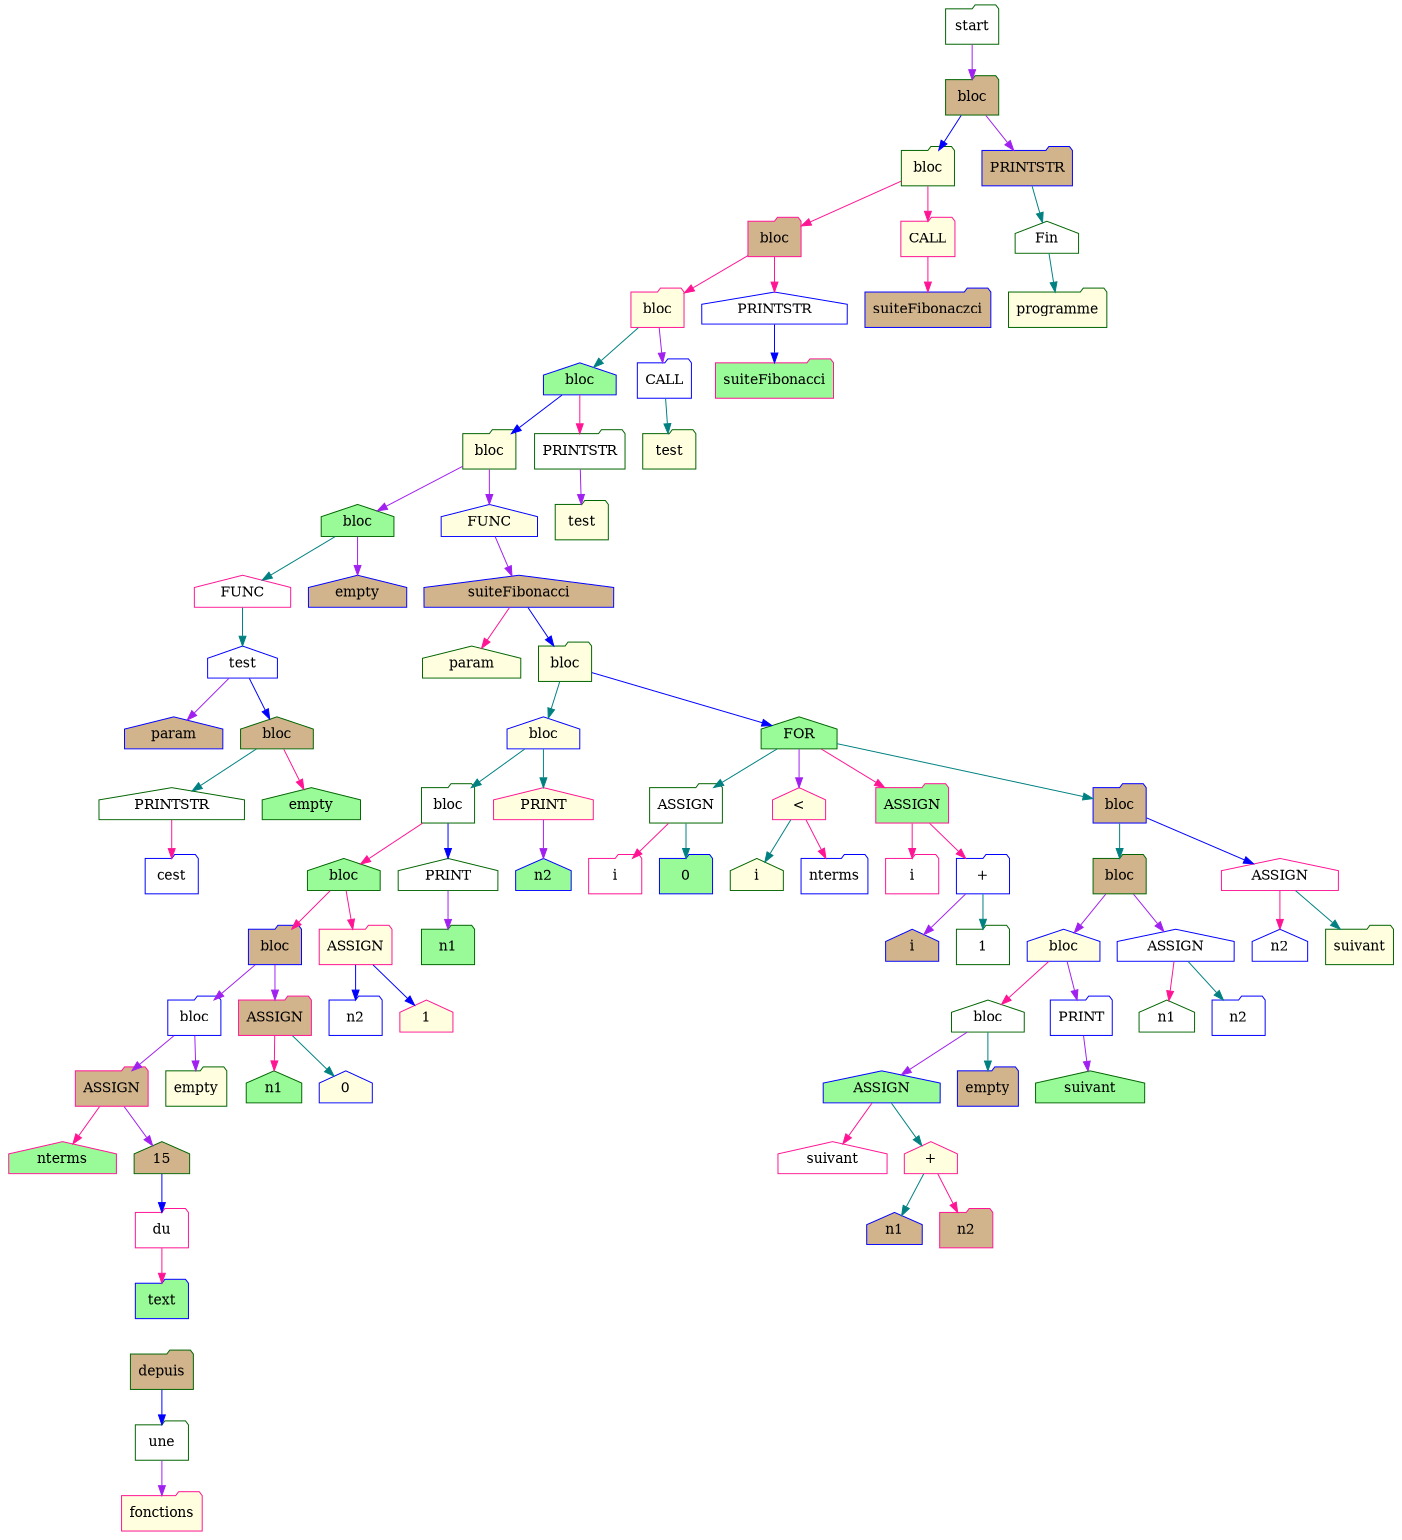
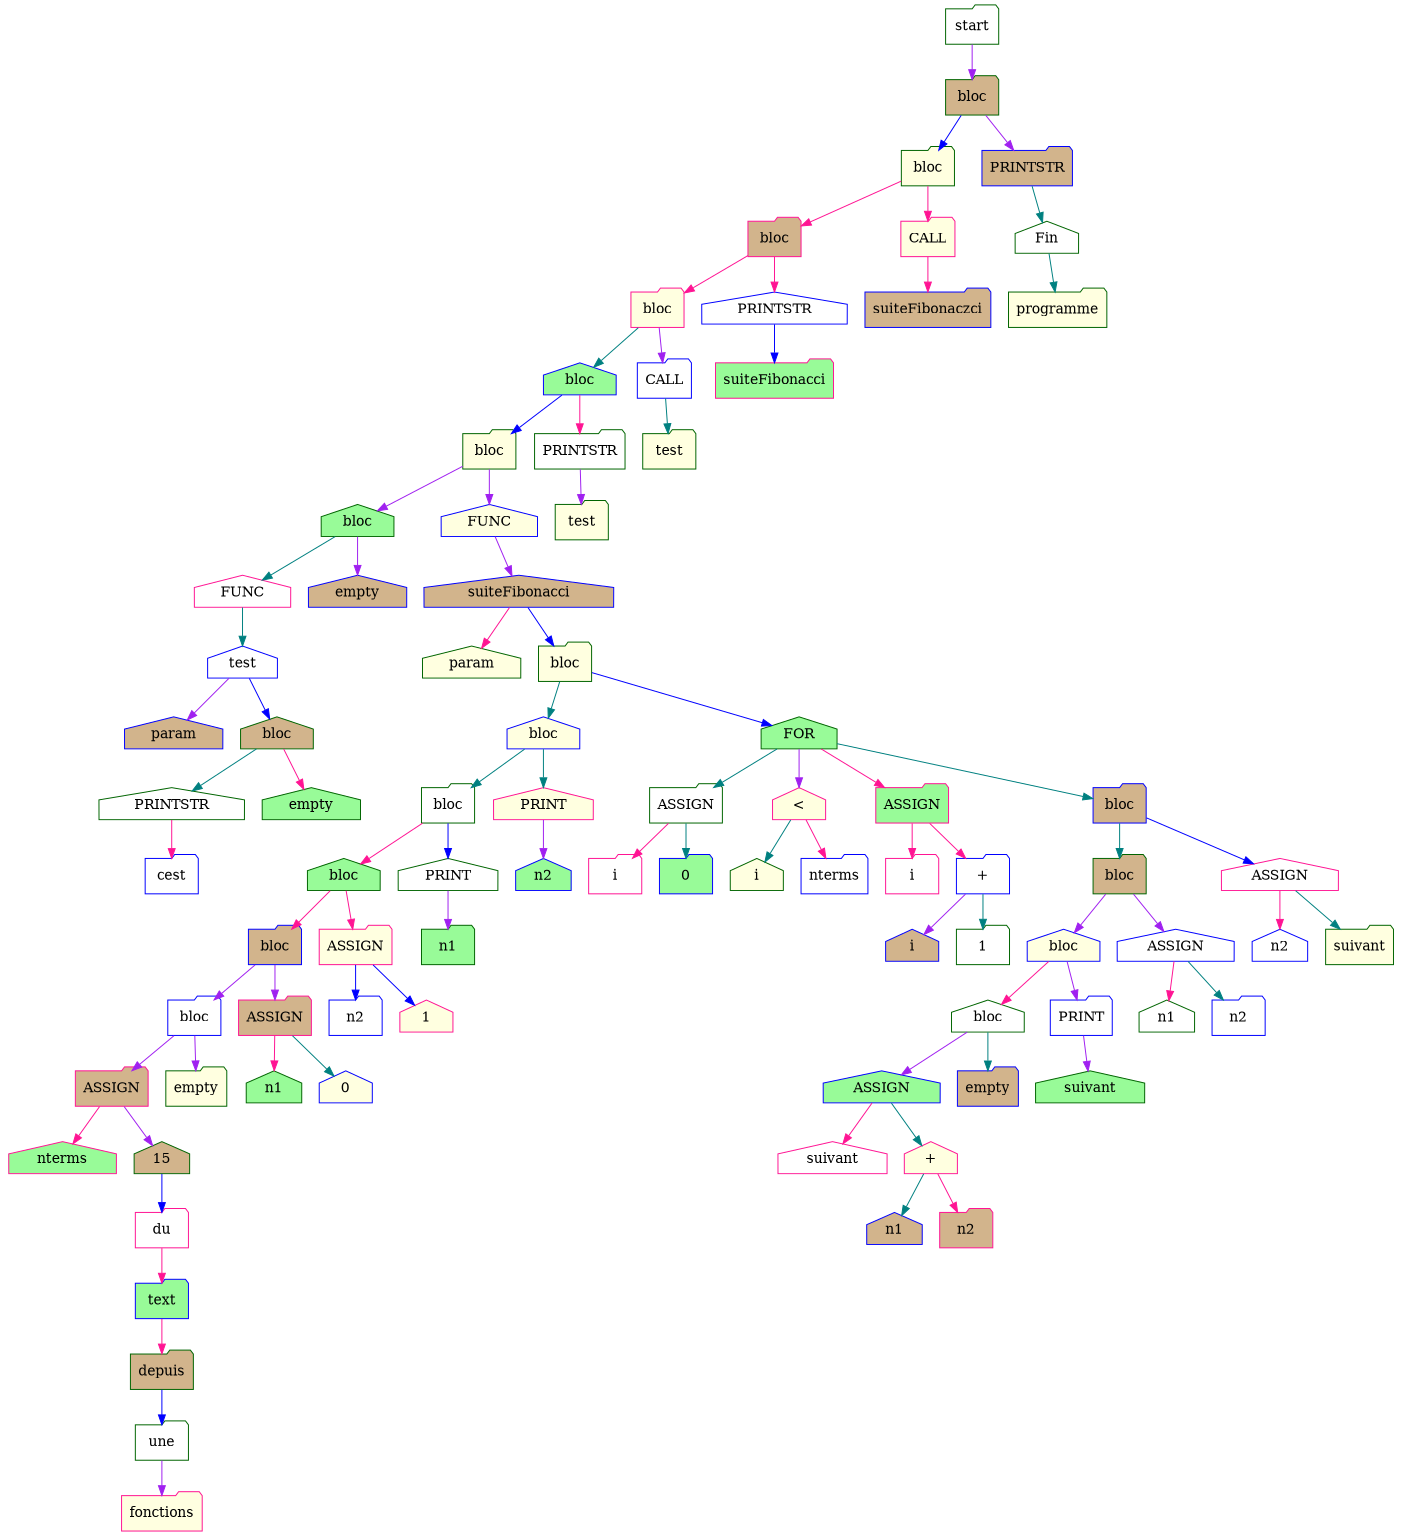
none -> (162, 1332)
